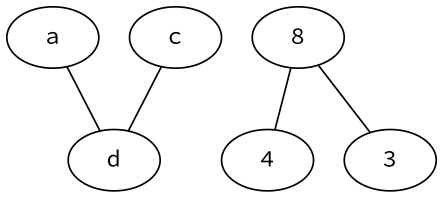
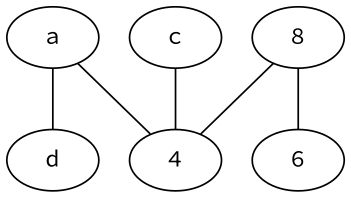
none -> (114, 99)
(145, 99) -> (176, 99)
(390, 160) -> (298, 160)
